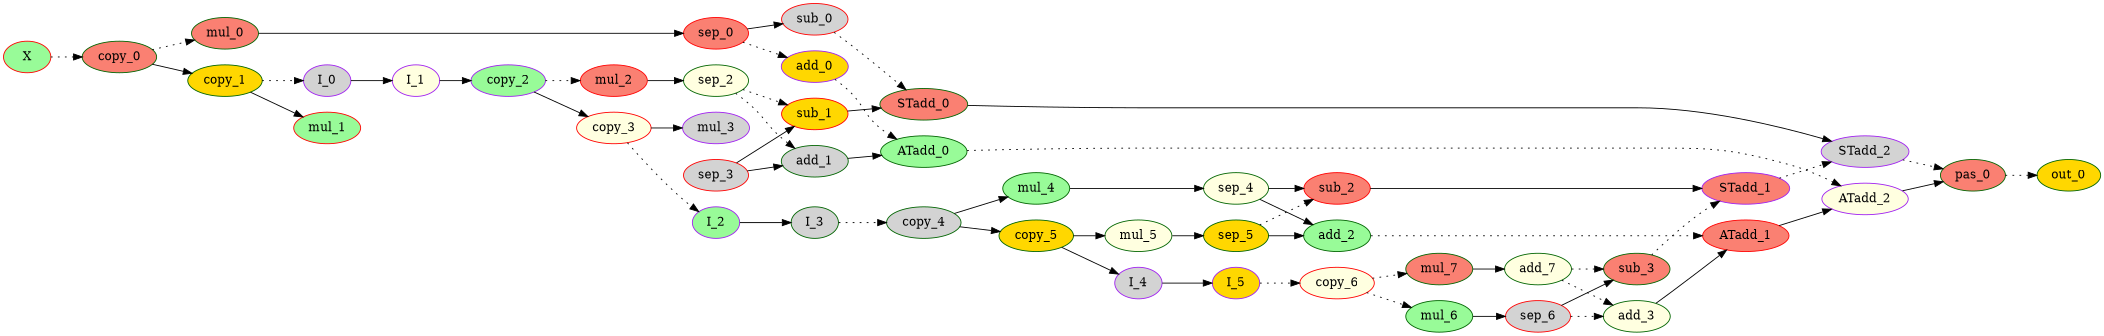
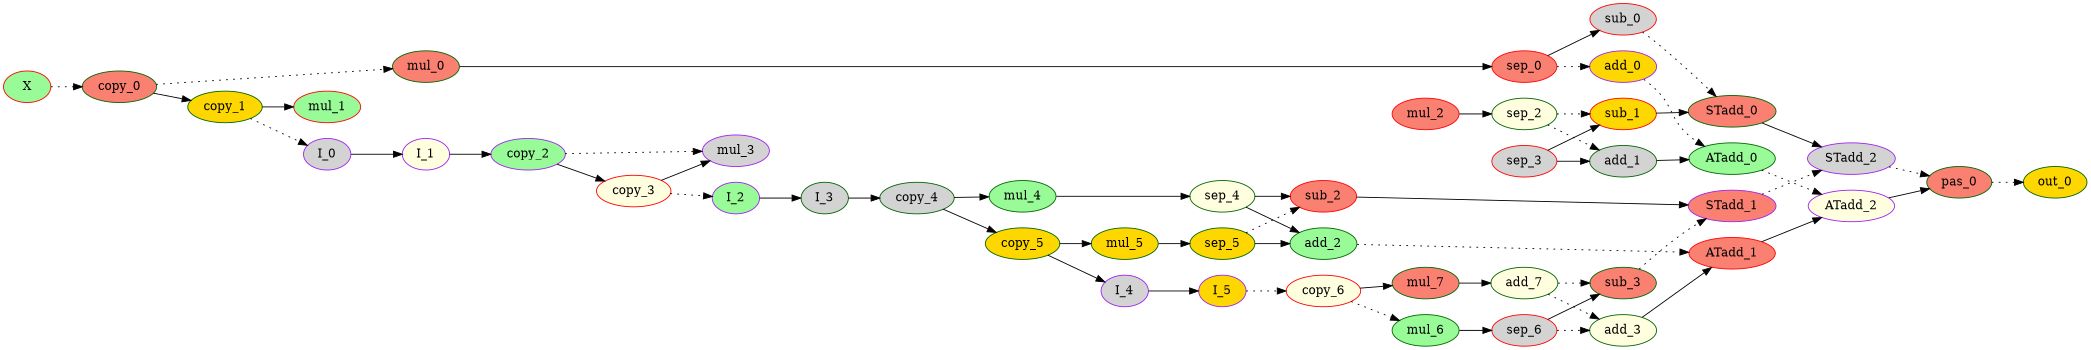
(558, 81) -> (629, 153)
(858, 223) -> (860, 198)
(1138, 236) -> (1125, 244)
(1385, 276) -> (1372, 287)
